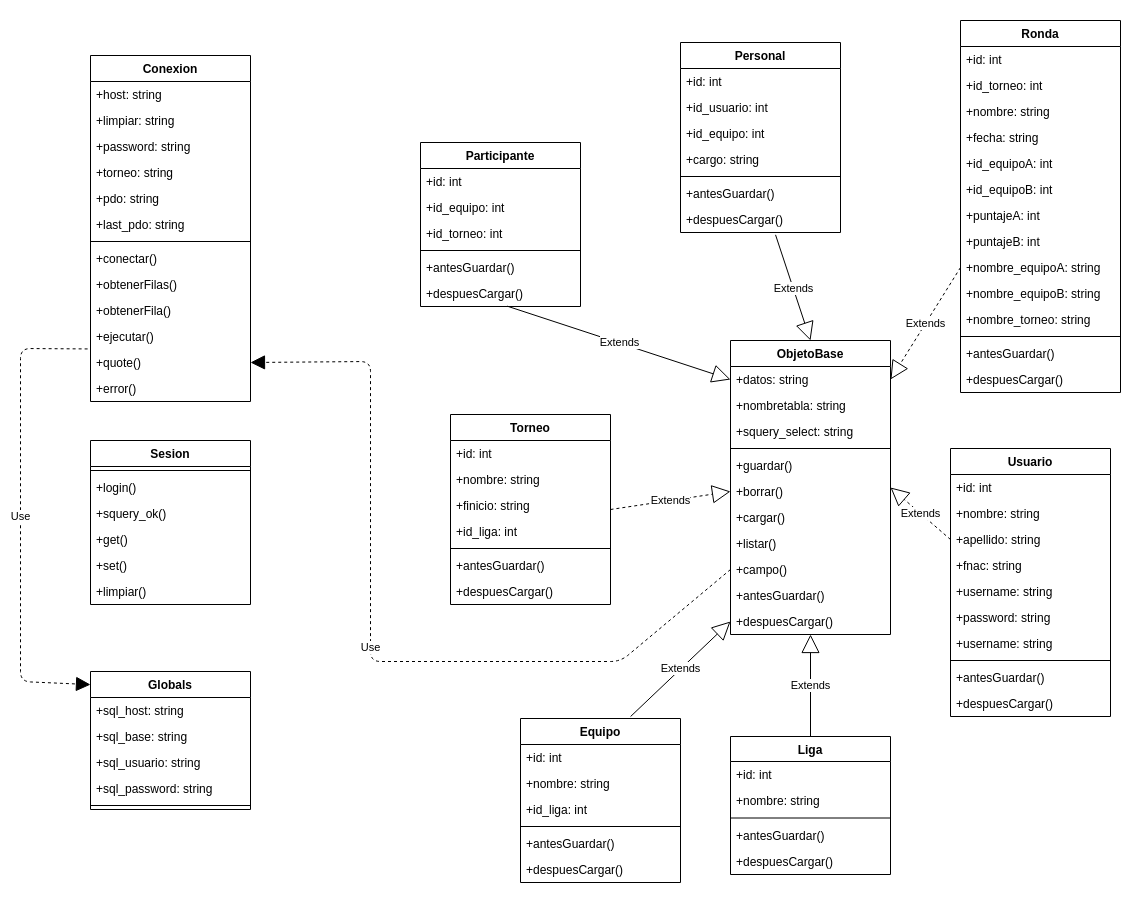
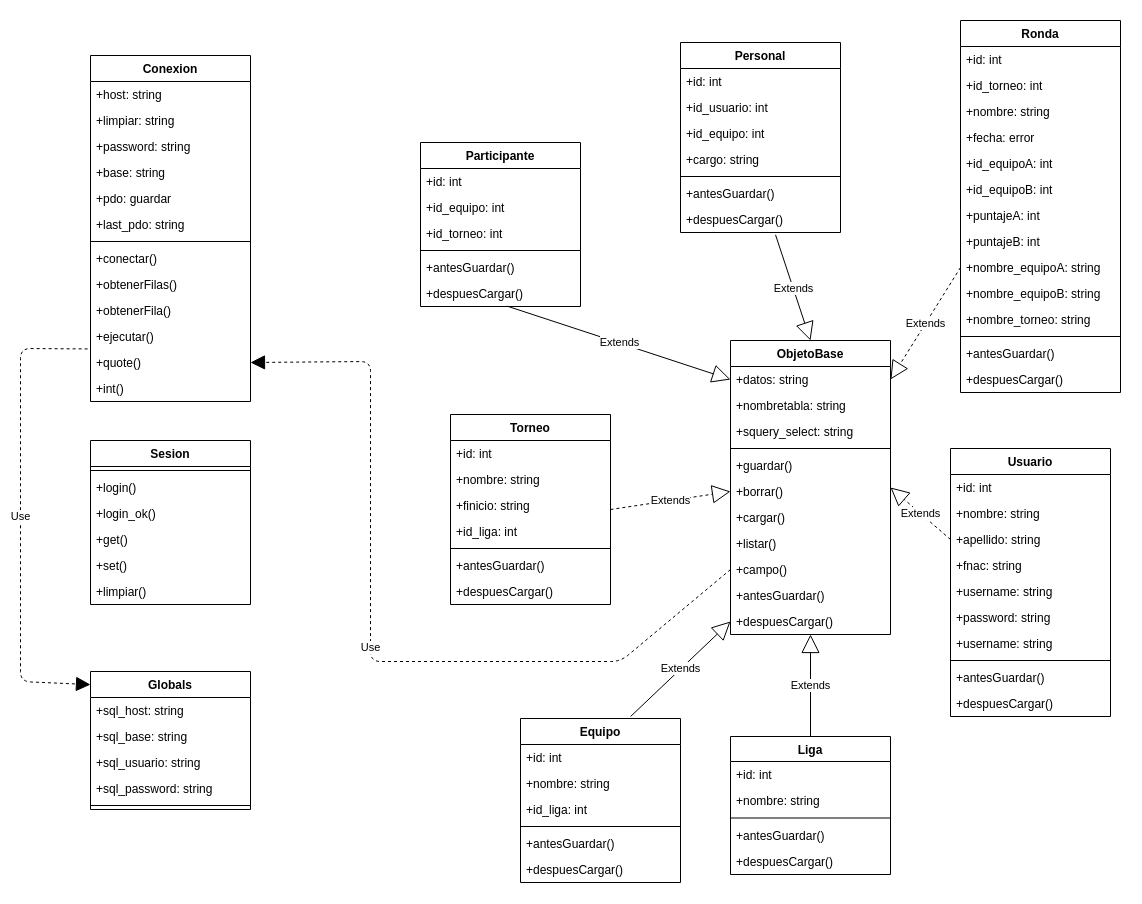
(1008, 138) -> (1007, 138)
(142, 173) -> (135, 173)
(132, 199) -> (137, 199)
(123, 389) -> (115, 389)
(136, 514) -> (130, 514)
